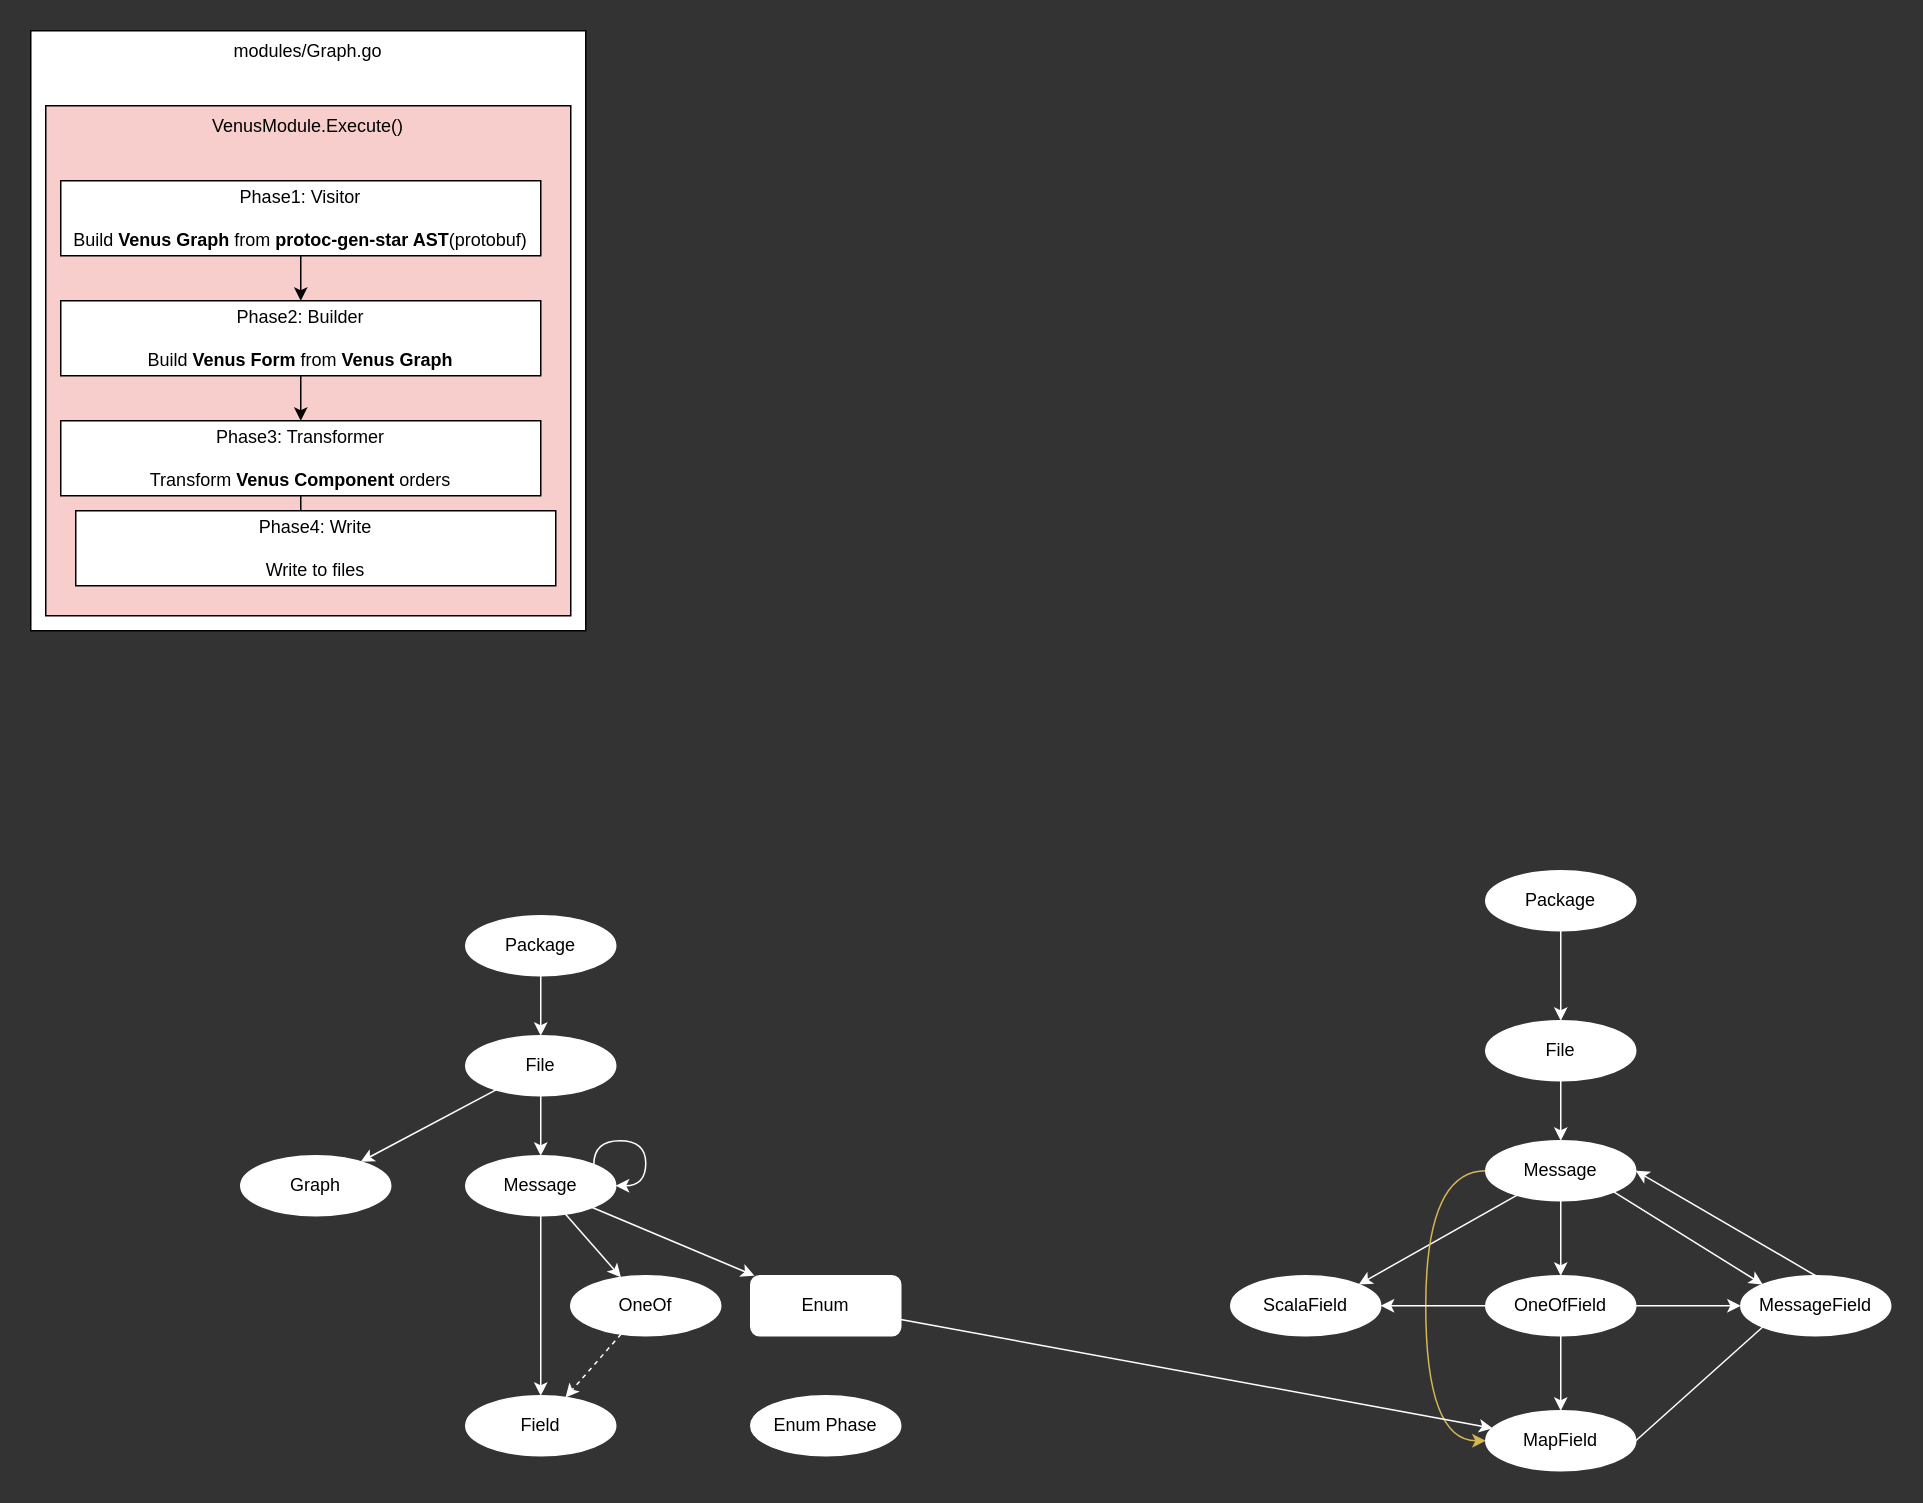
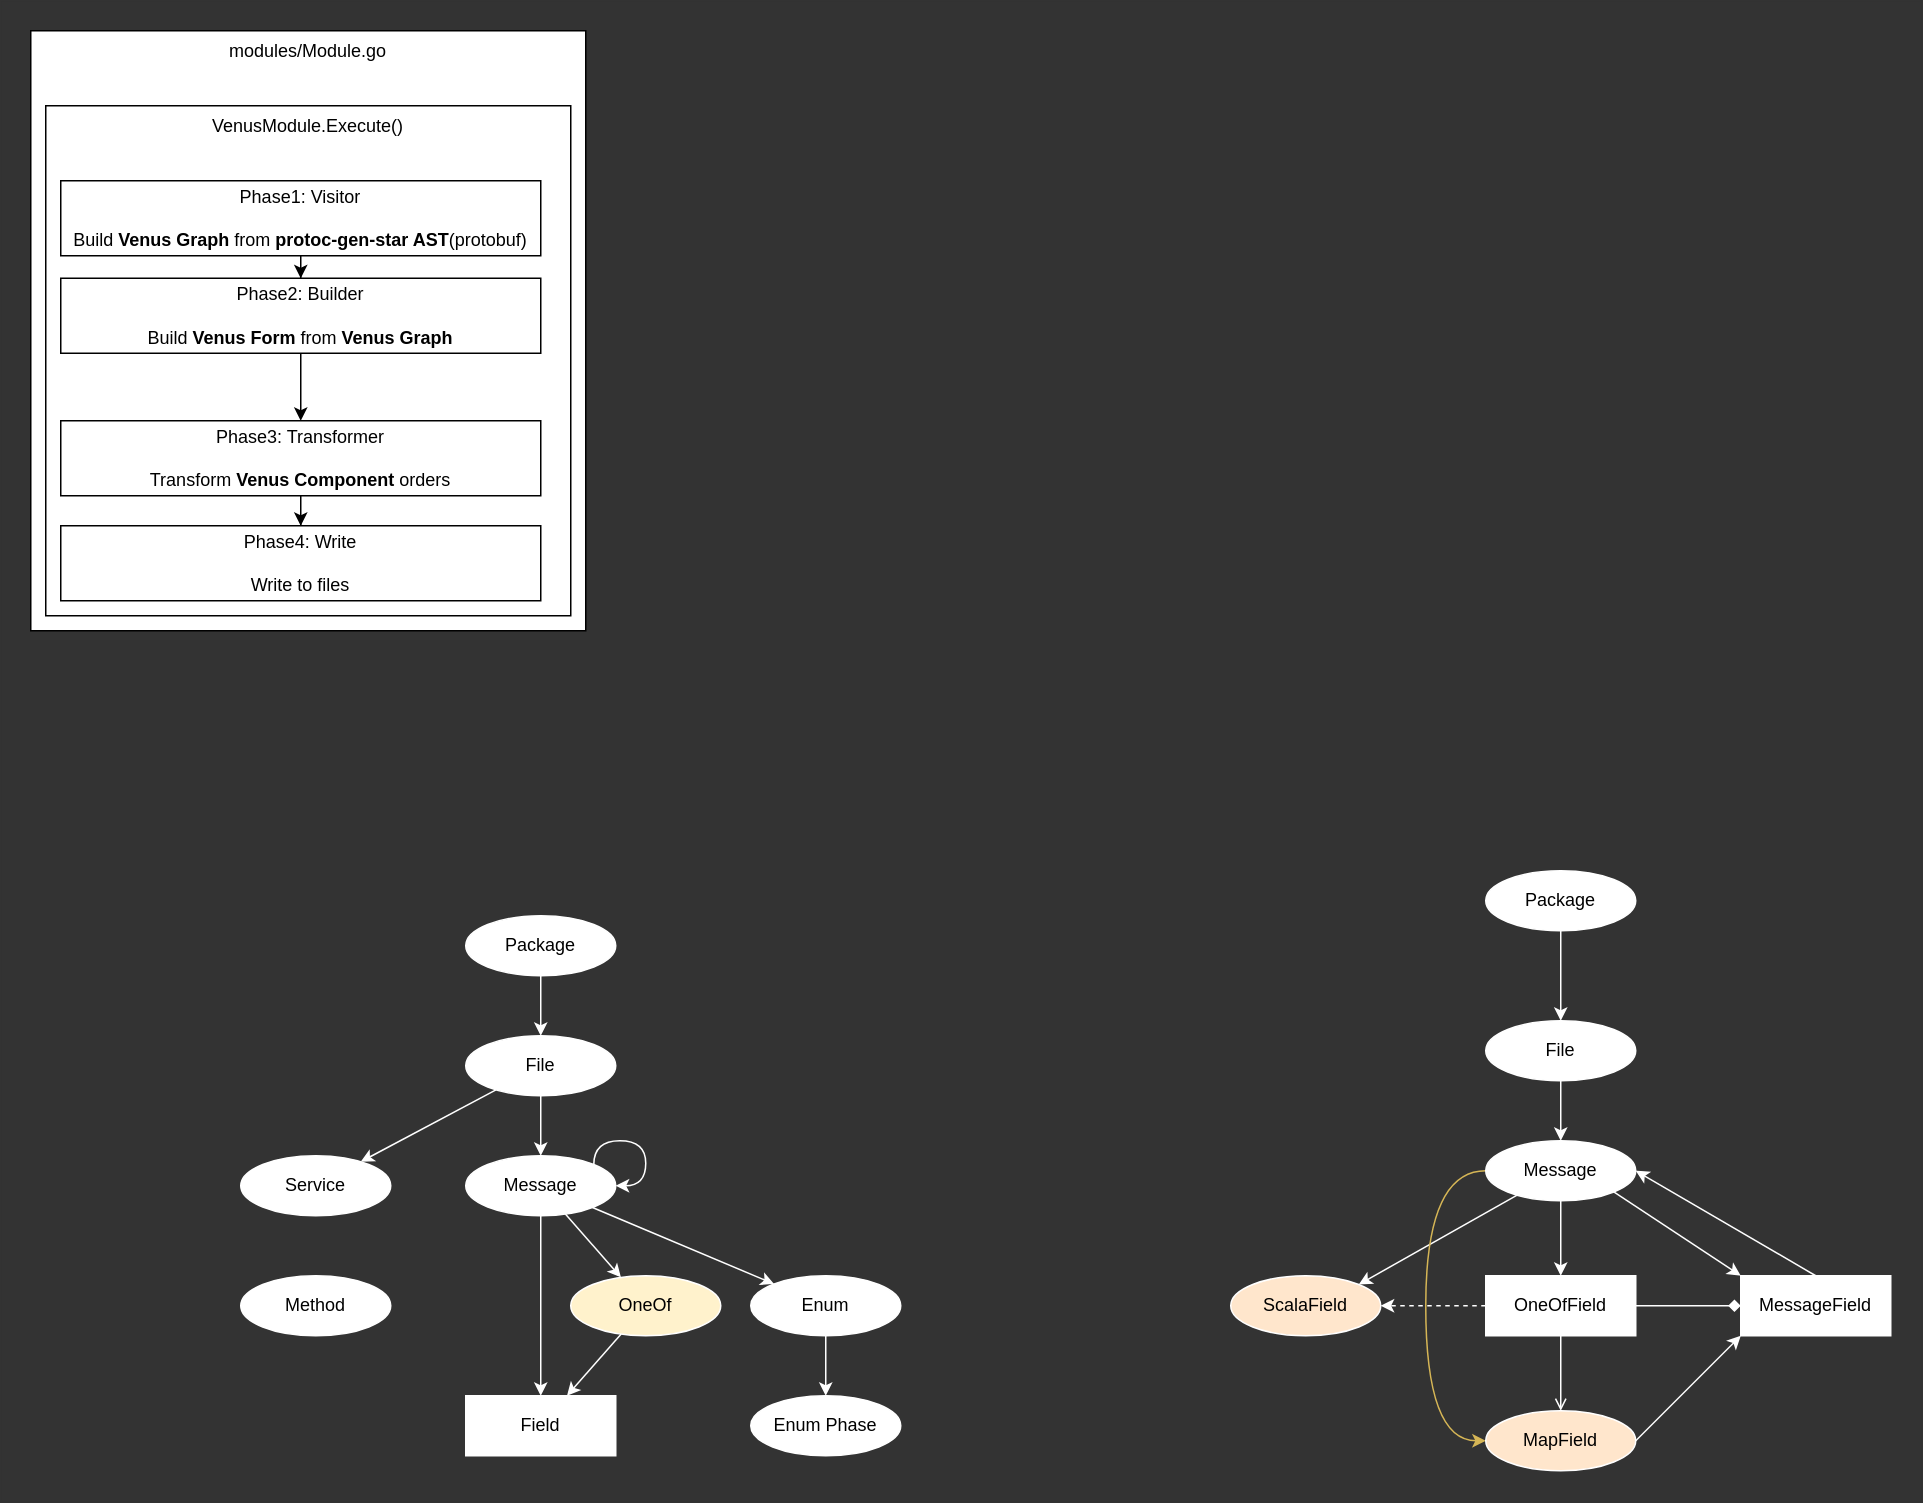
(308, 52) -> (308, 52)
(308, 127) -> (308, 127)
(301, 338) -> (301, 316)
(316, 548) -> (301, 563)
(316, 1186) -> (316, 1186)
none -> (316, 1306)
(646, 1306) -> (646, 1306)
(826, 1306) -> (826, 1306)
(1306, 1306) -> (1306, 1306)
(1439, 1306) -> (1439, 1306)
(1561, 1306) -> (1561, 1306)
(1729, 1306) -> (1728, 1306)
(1816, 1306) -> (1816, 1306)
(596, 1362) -> (597, 1362)
(1192, 1373) -> (826, 1361)
(1701, 1382) -> (1687, 1389)
(1561, 1399) -> (1561, 1401)
(541, 1426) -> (541, 1426)
(1561, 1441) -> (1561, 1441)
